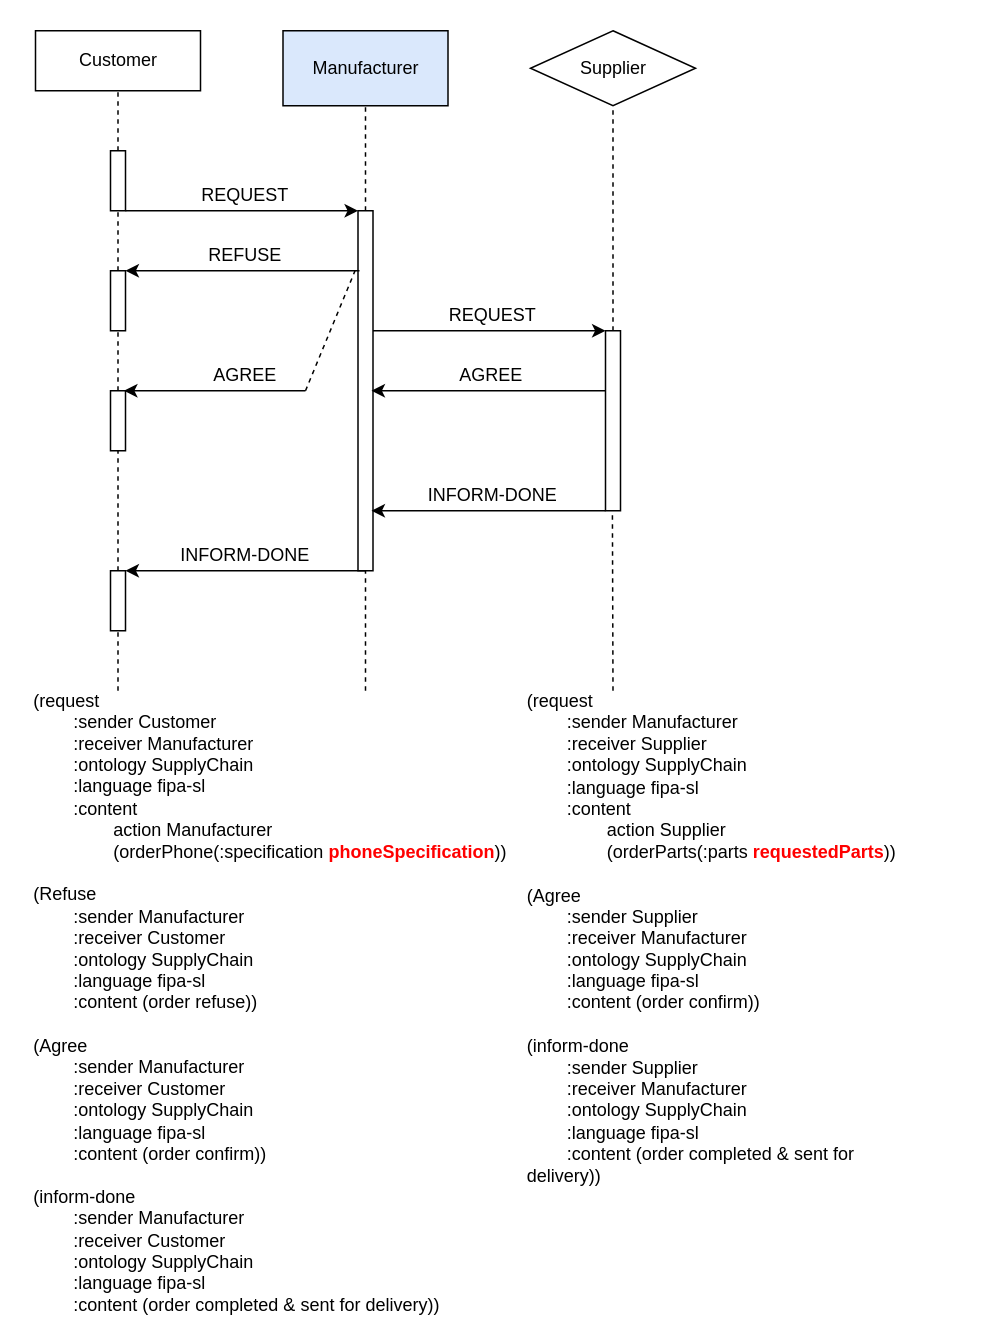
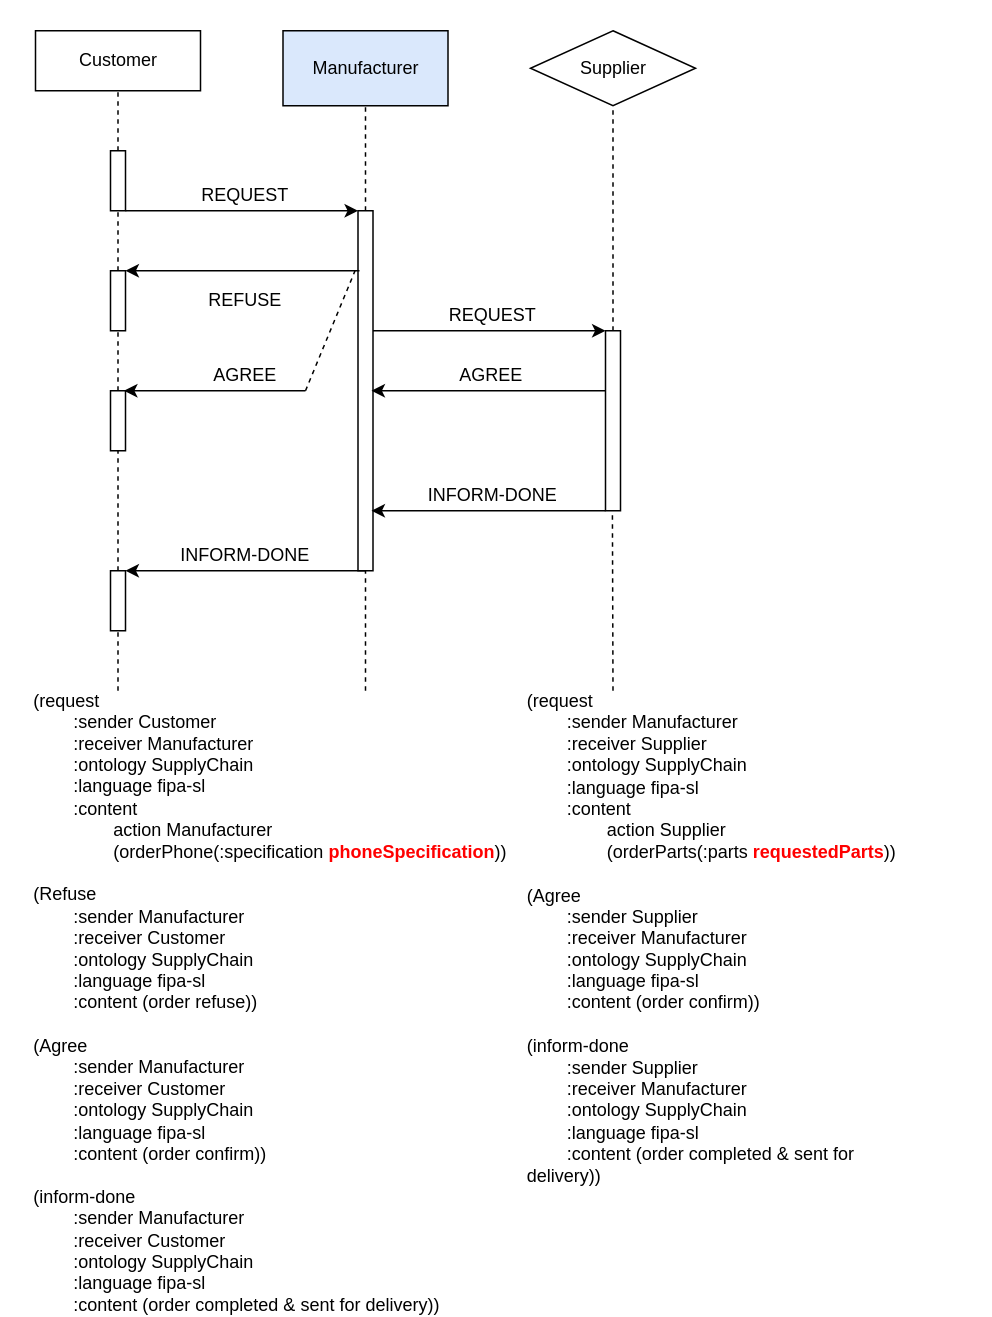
(245, 256) -> (245, 301)
